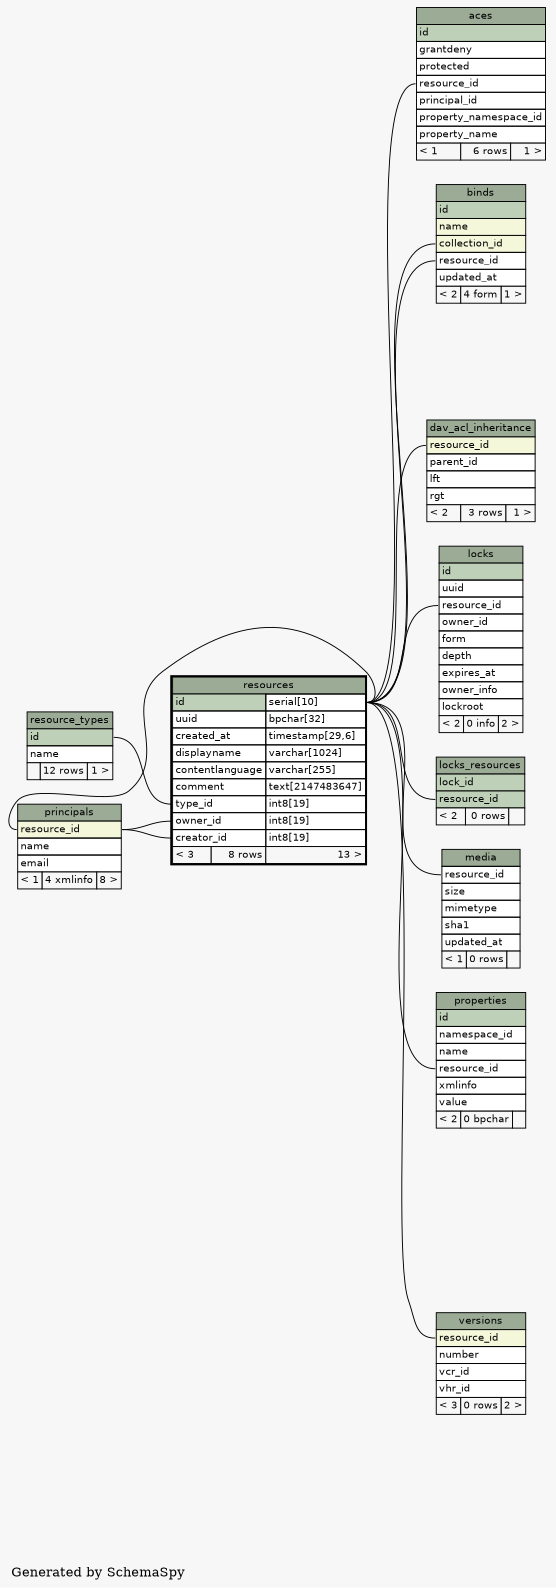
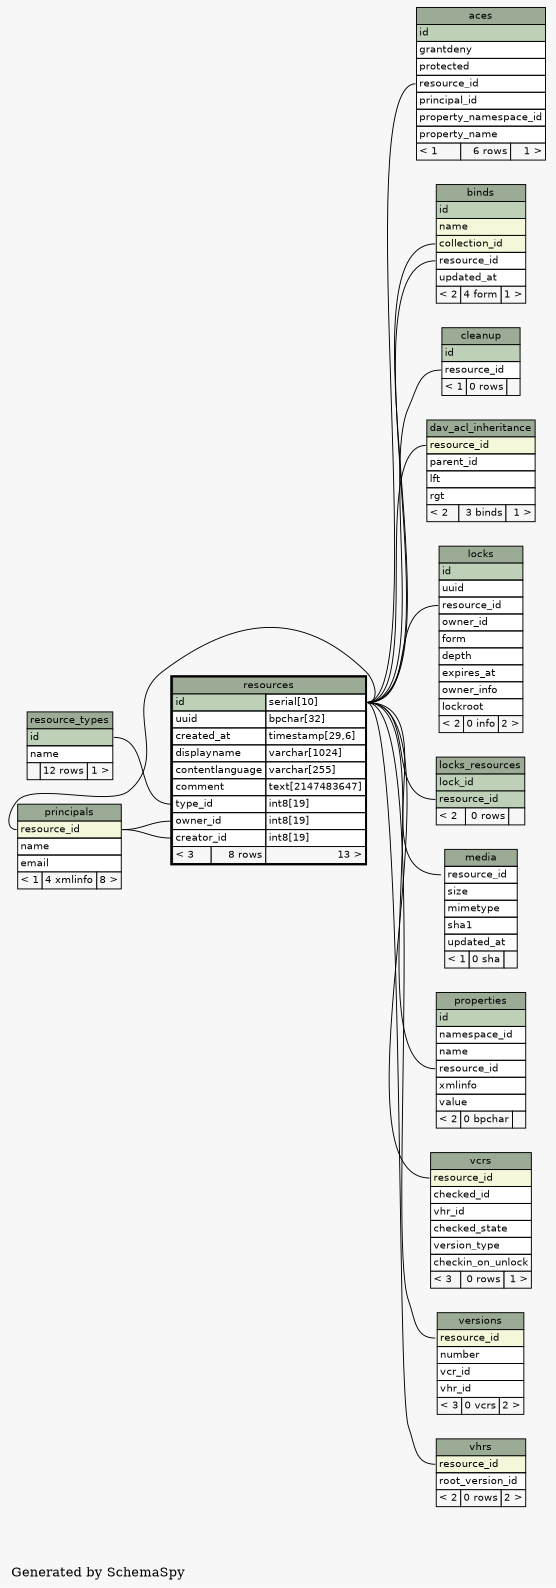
none -> (481, 362)
(486, 513) -> (484, 513)
(487, 959) -> (487, 959)
none -> (481, 1220)
(481, 1405) -> (481, 1405)
none -> (481, 1473)
